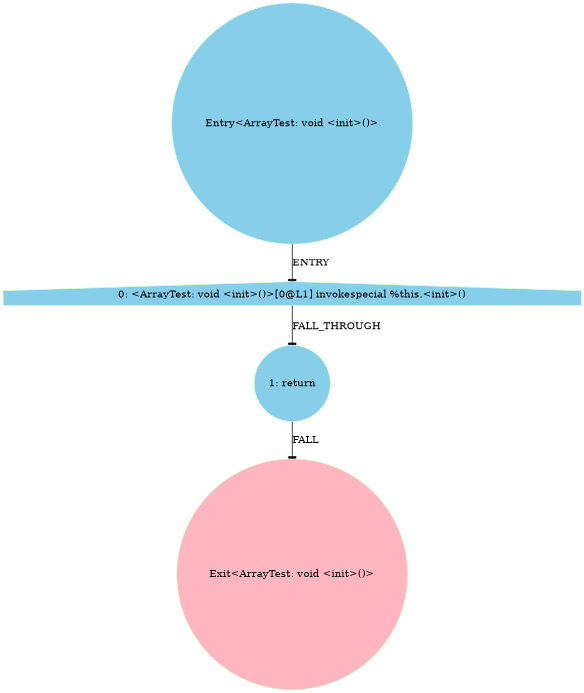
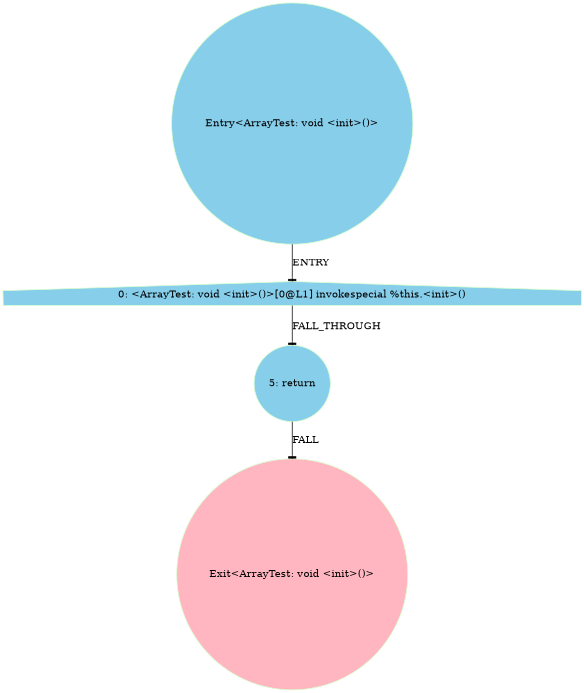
(292, 383) -> (292, 383)
